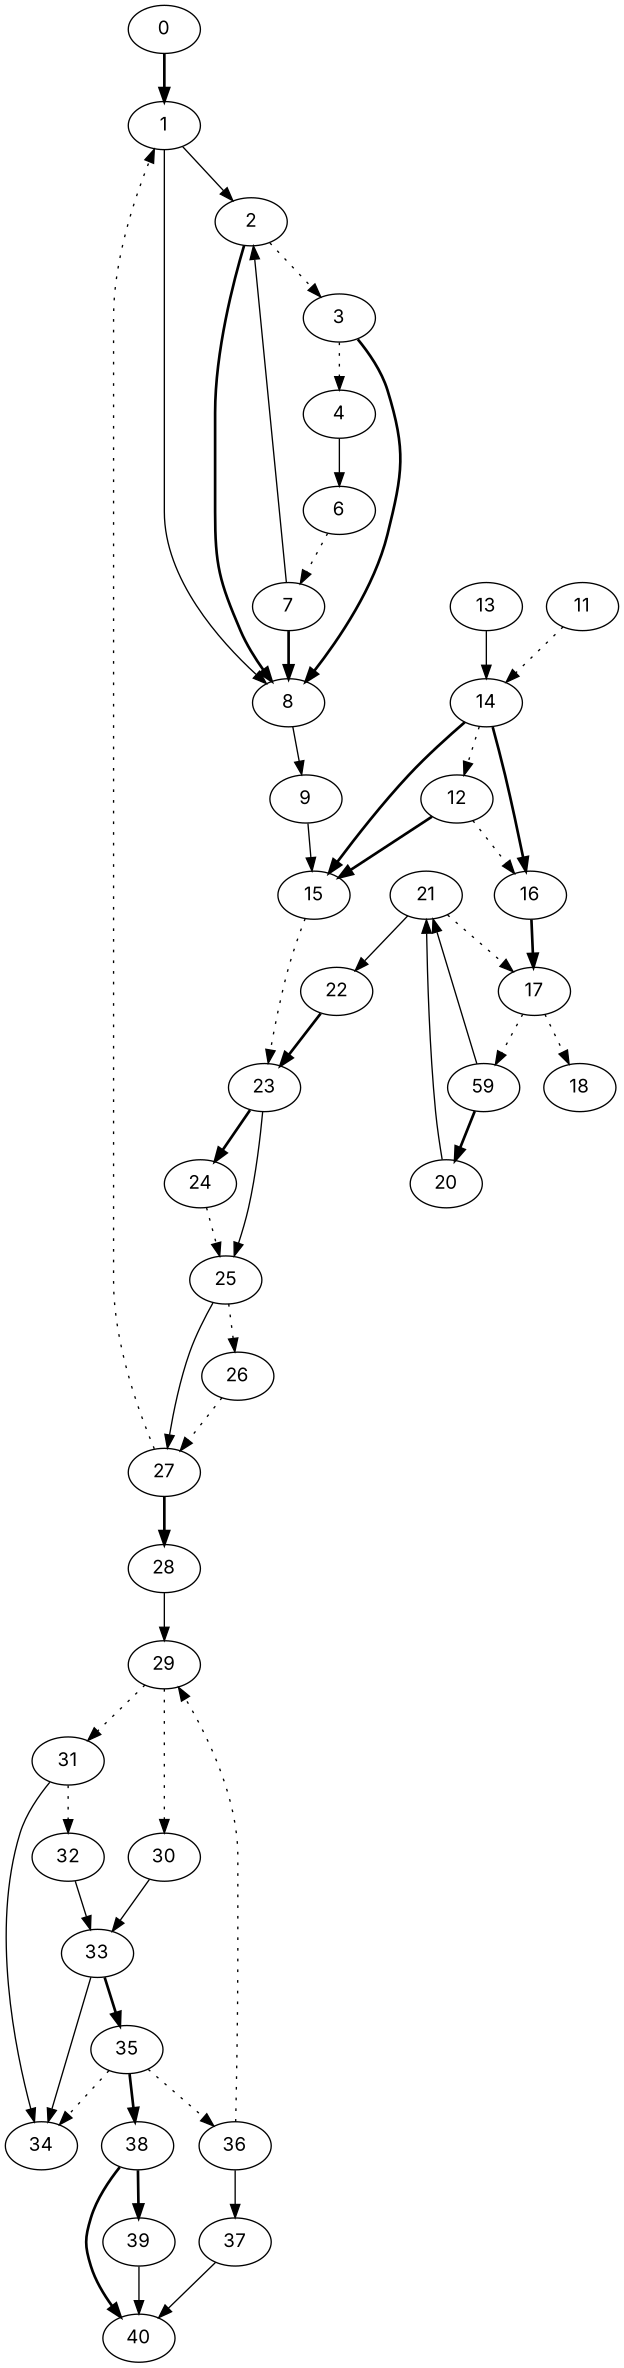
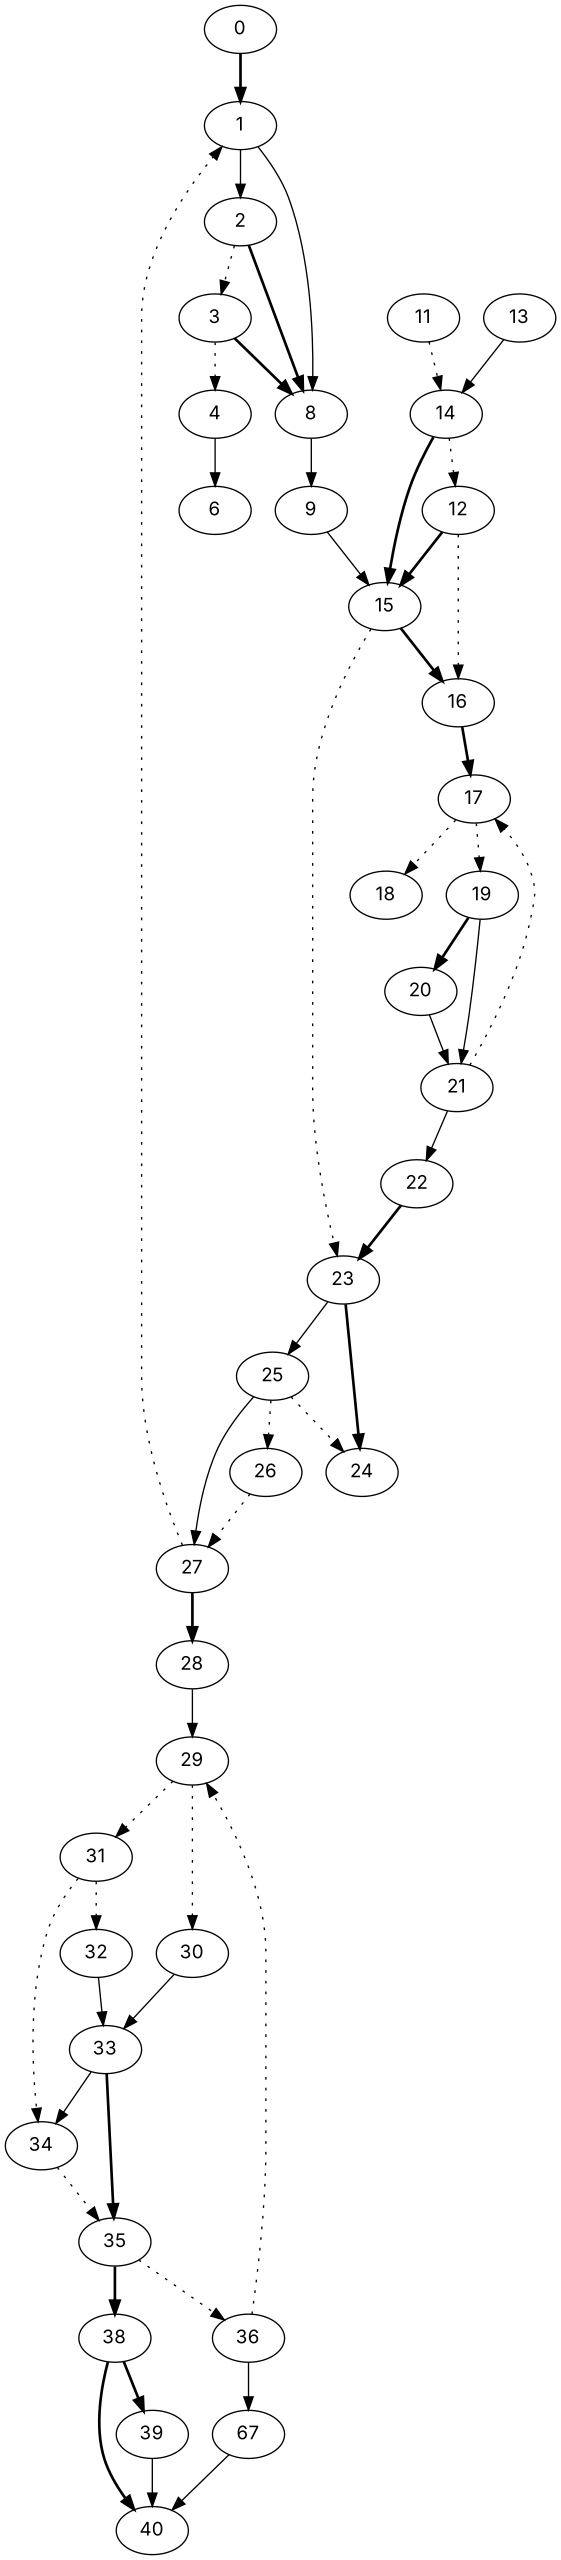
(289, 607) -> none
(509, 792) -> (417, 649)
(484, 1088) -> (482, 895)
(211, 1225) -> (313, 1419)
(6, 1942) -> (36, 1989)
(89, 2093) -> (74, 2189)
(235, 2242) -> (249, 2434)
